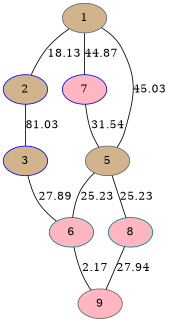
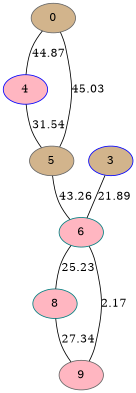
(85, 18) -> (53, 18)
(25, 89) -> none
(85, 89) -> (25, 89)
(55, 197) -> (115, 197)
(97, 197) -> (76, 197)
(119, 197) -> (60, 266)
(133, 268) -> (78, 339)
